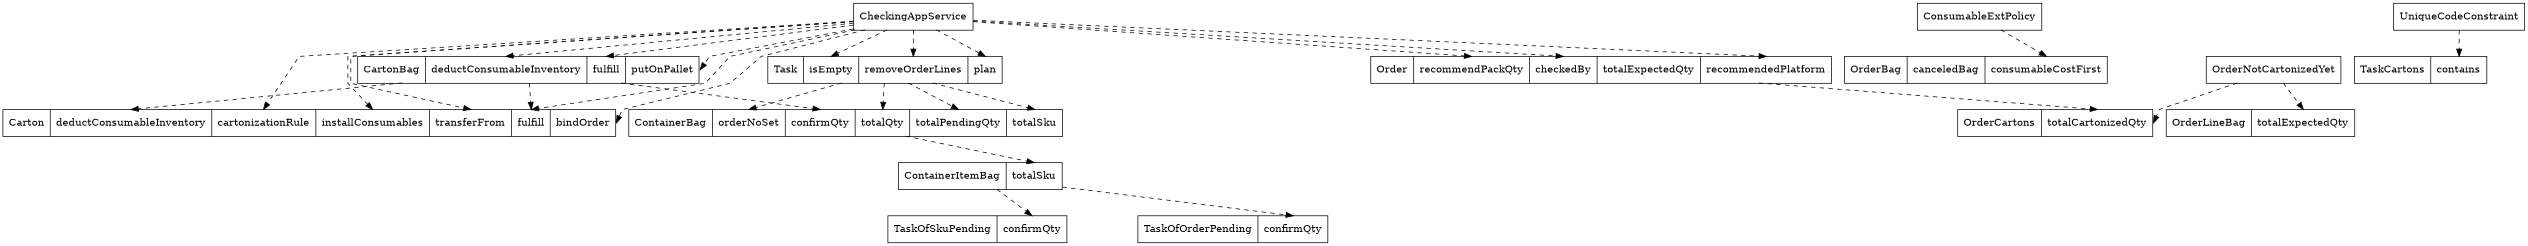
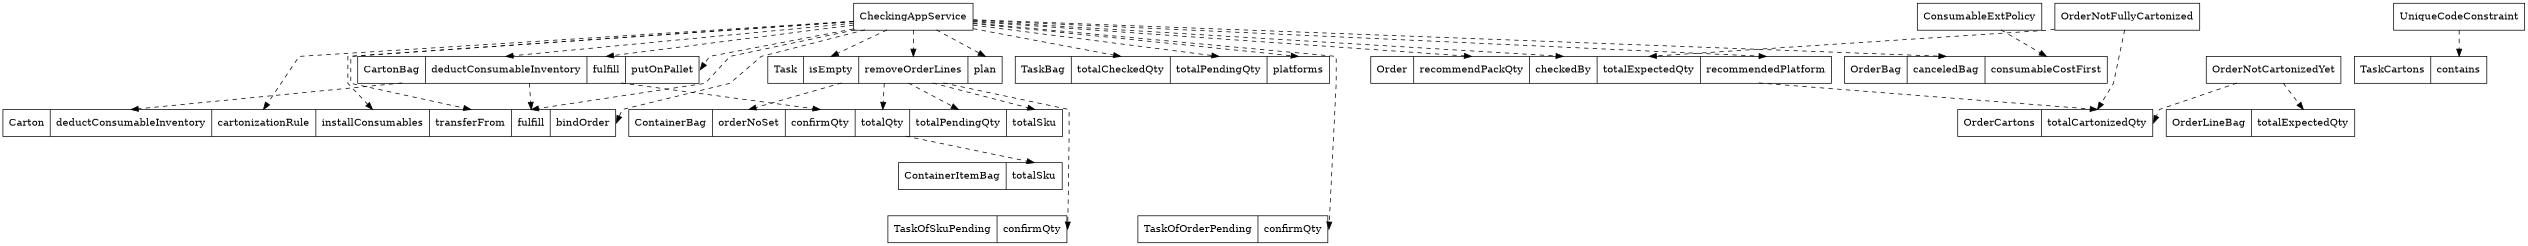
none -> (2127, 17)
none -> (1480, 39)
none -> (1172, 70)
(1011, 200) -> (1061, 108)
(1174, 201) -> (1303, 53)
